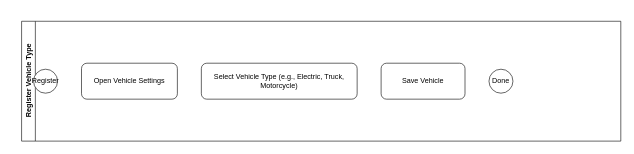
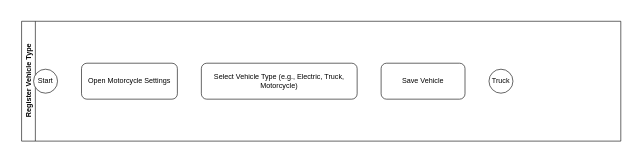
(45, 81) -> (45, 81)
(129, 81) -> (129, 81)
(501, 81) -> (501, 81)
